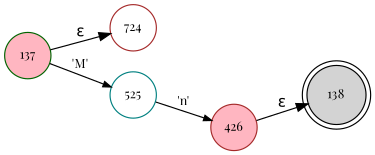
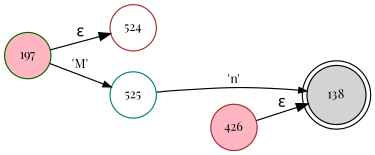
(133, 28) -> (133, 28)
(28, 56) -> (28, 56)
(180, 110) -> (227, 88)
